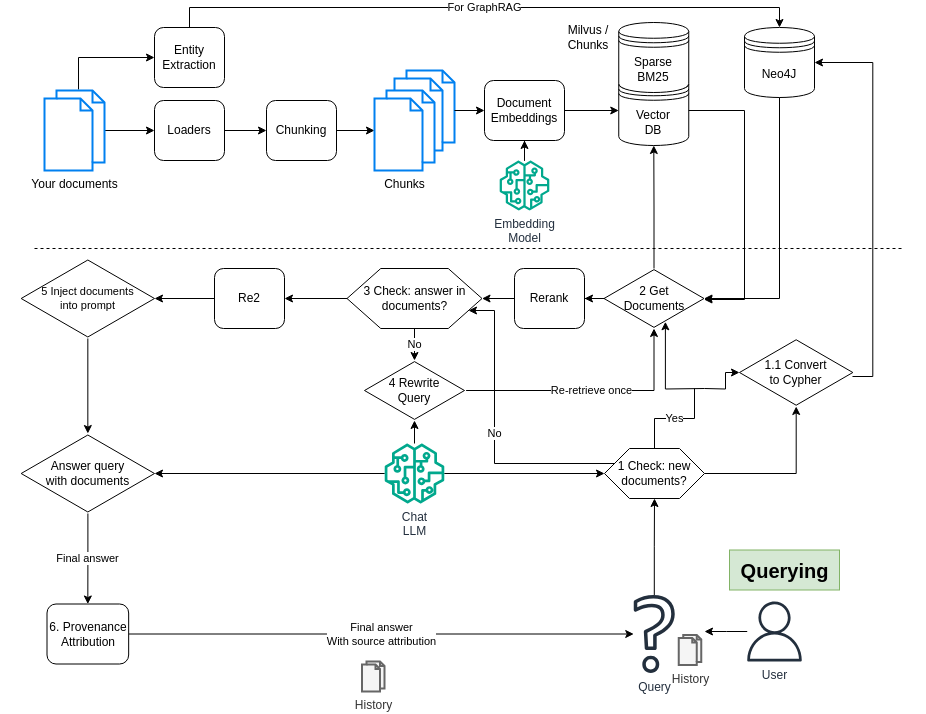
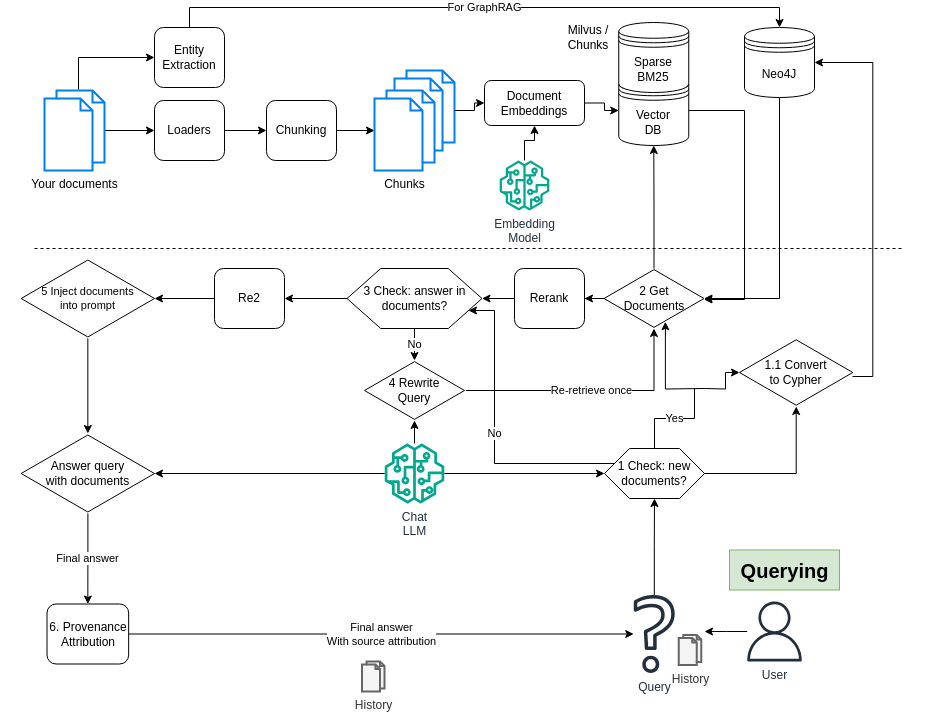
(525, 111) -> (535, 103)
